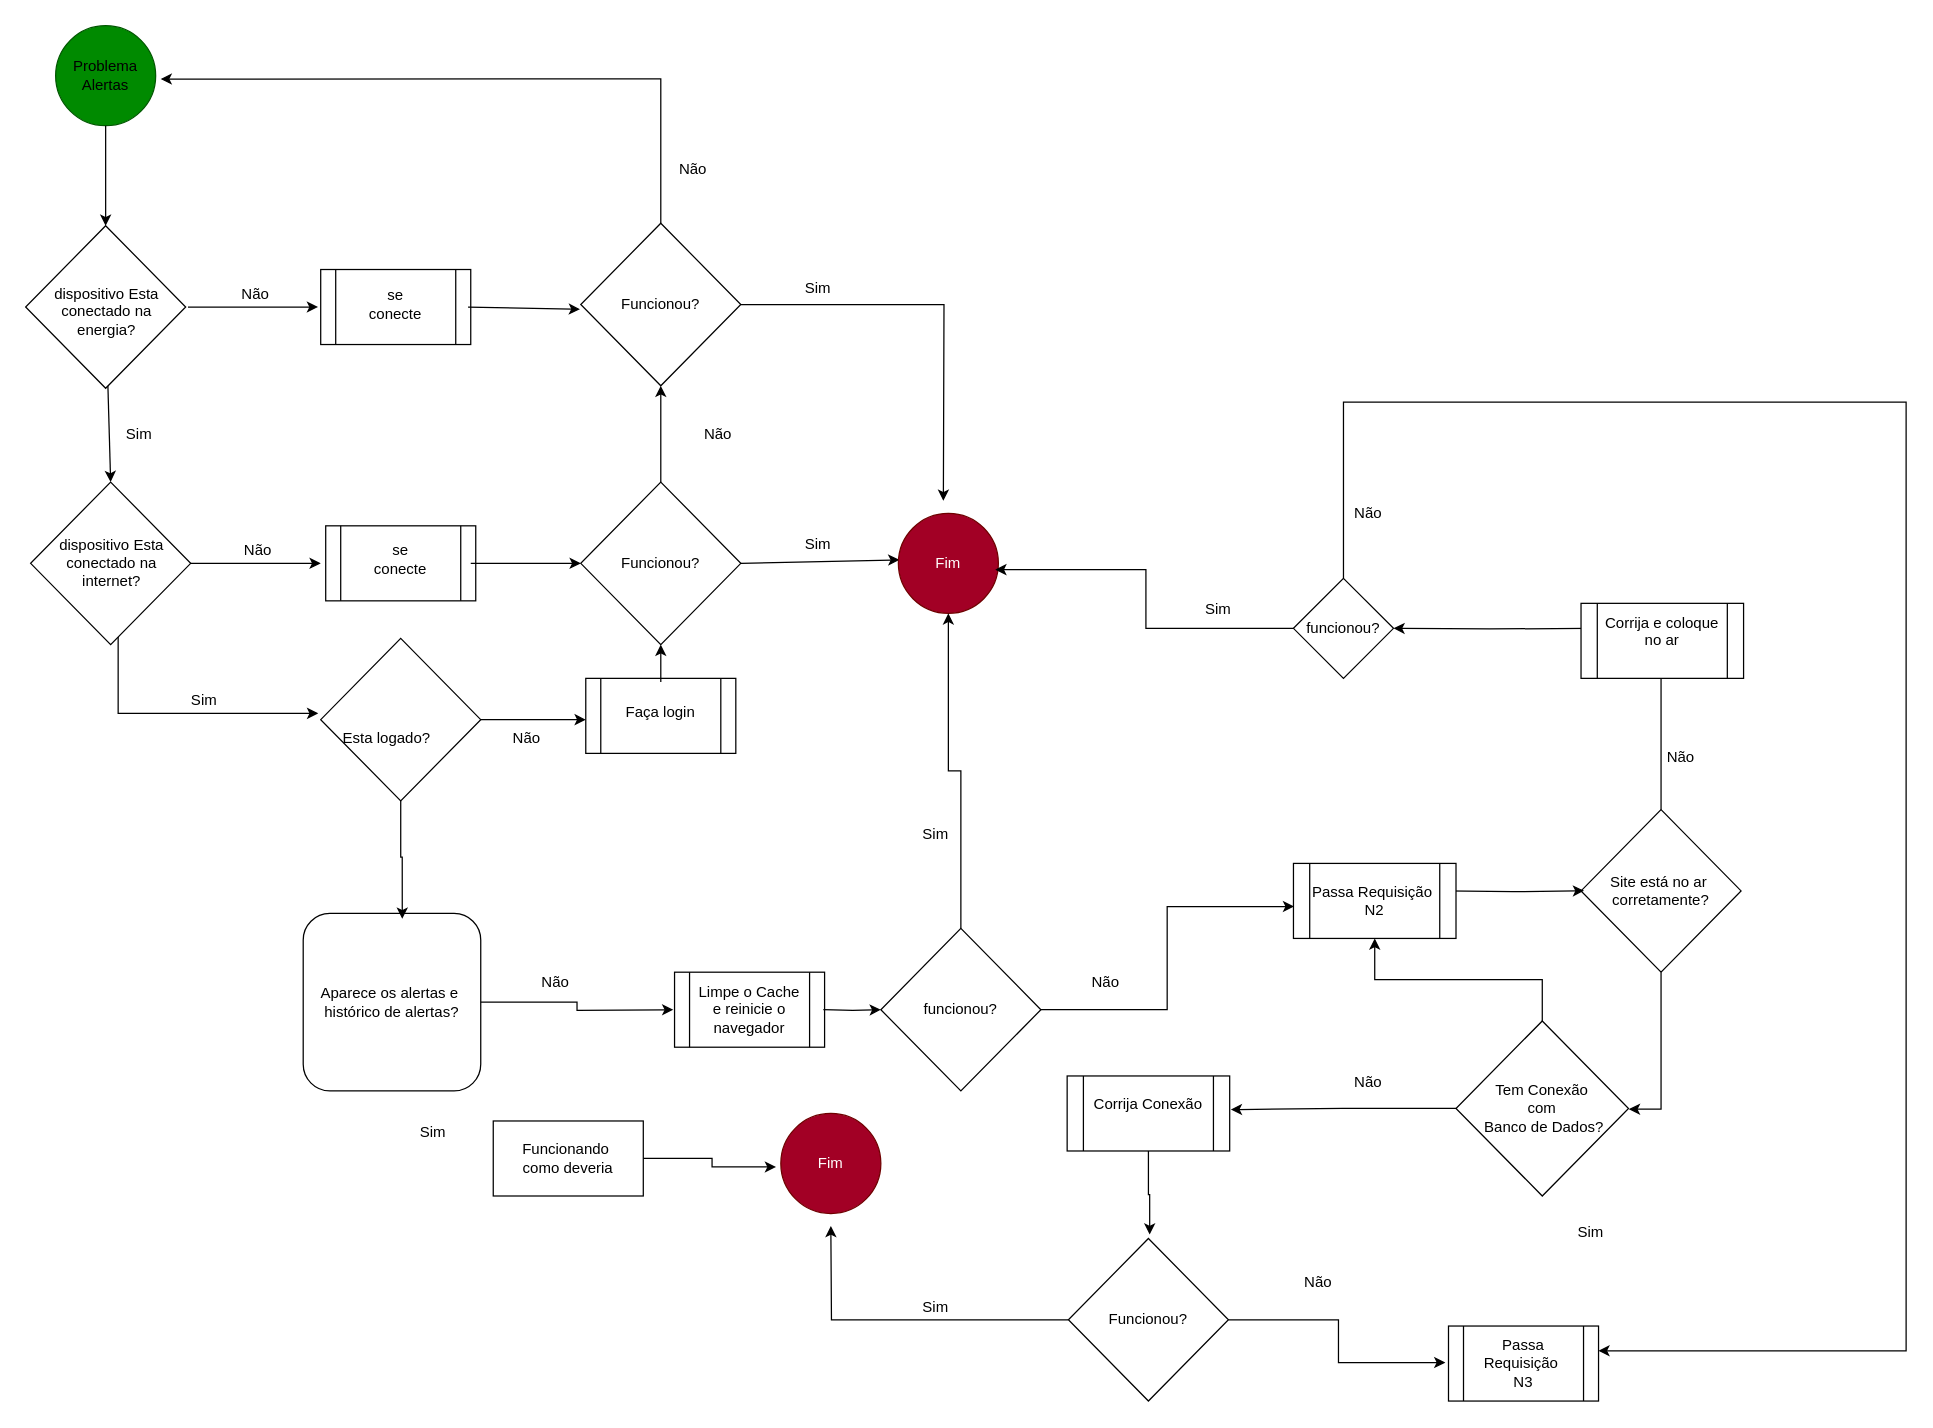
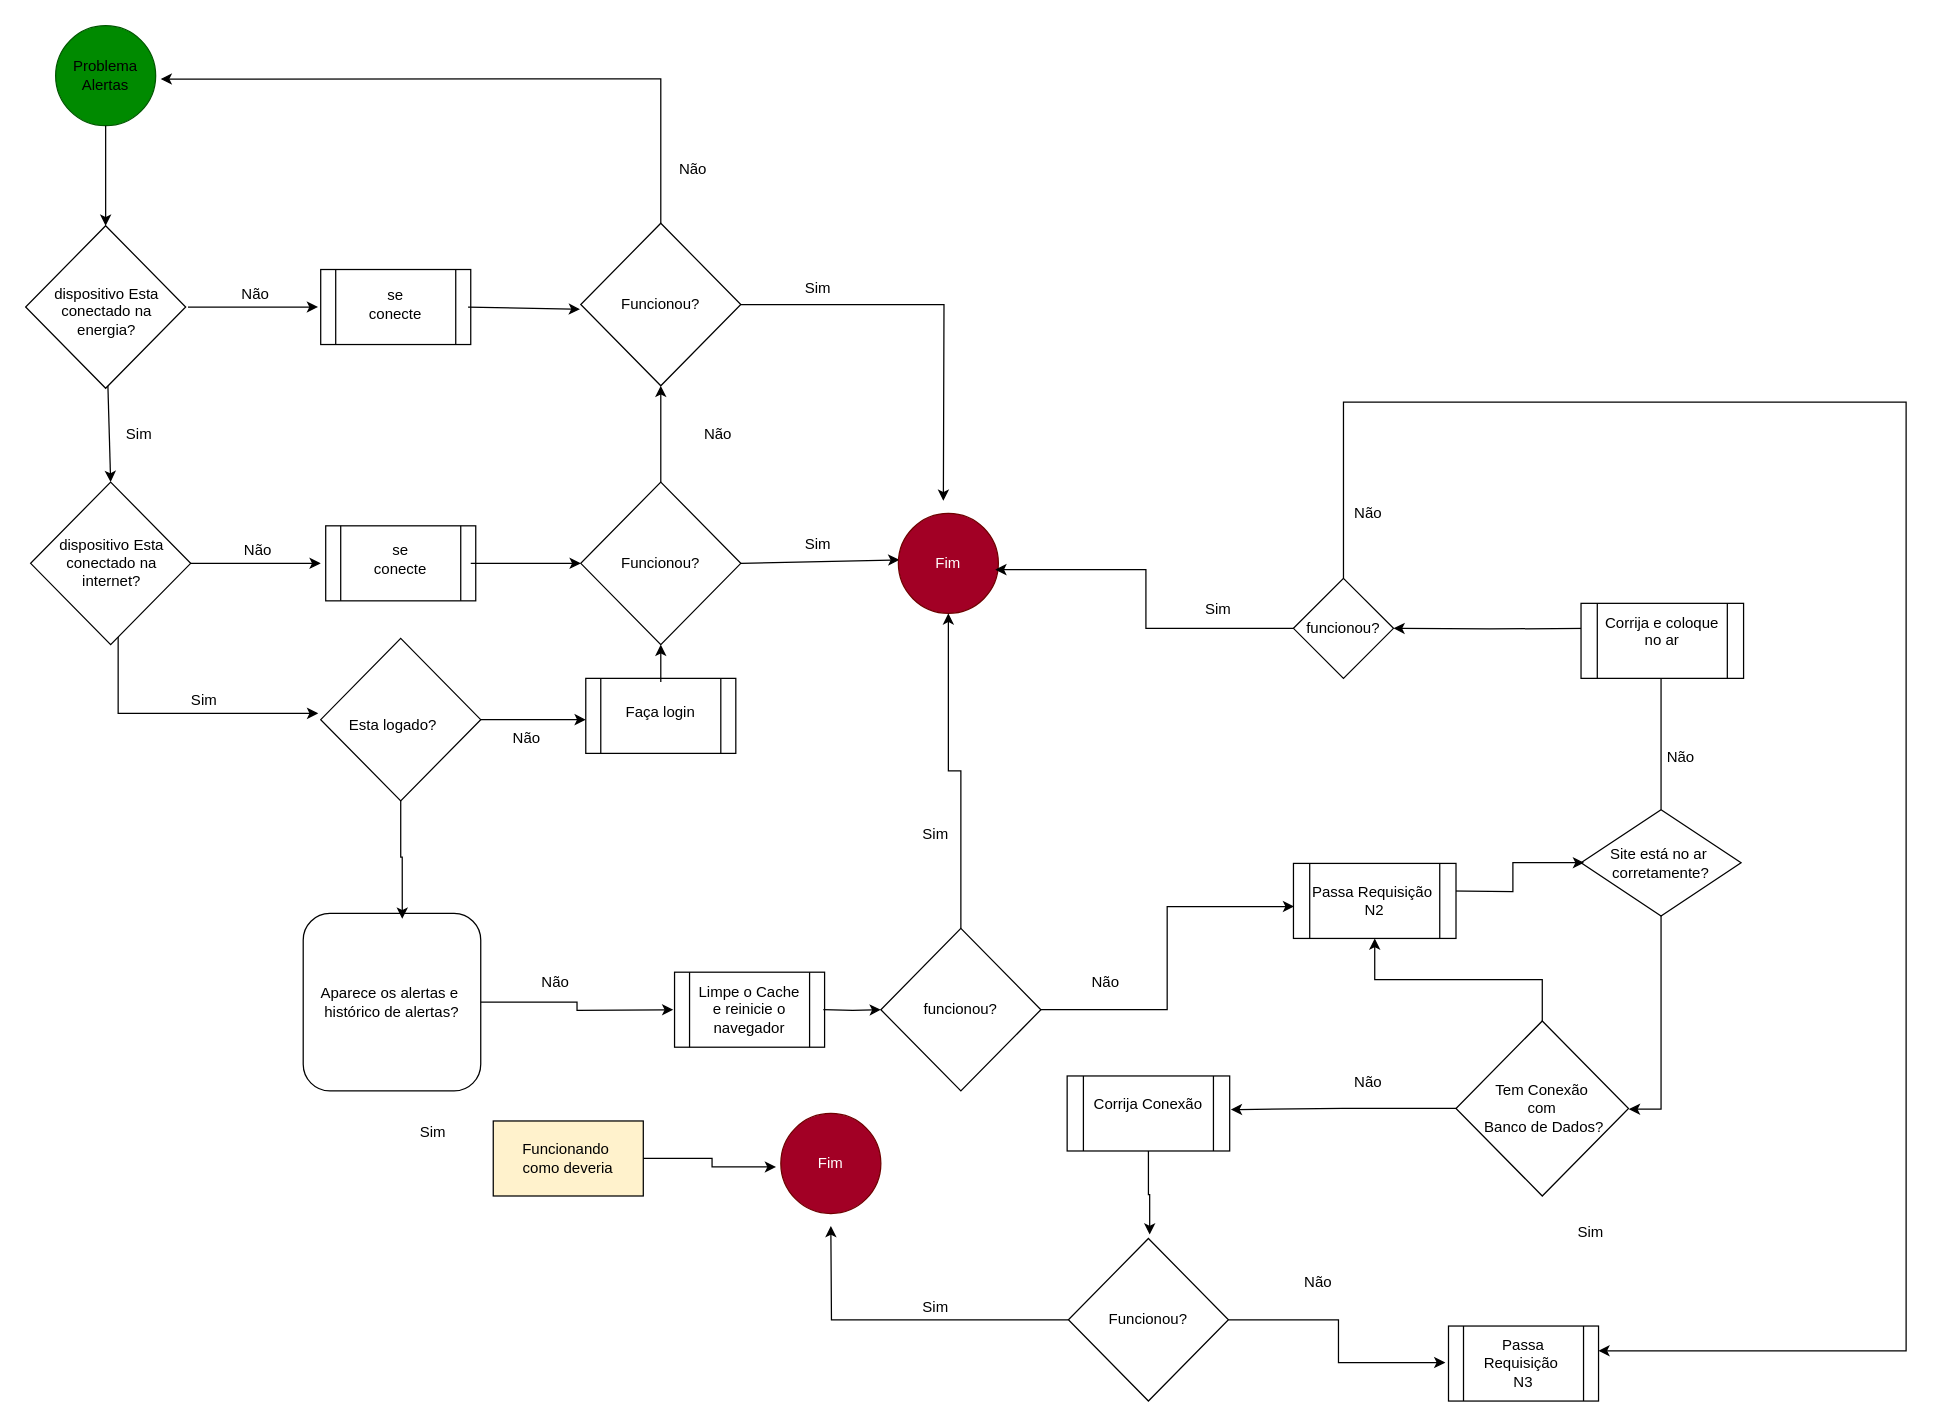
(387, 738) -> (393, 726)
(1661, 891) -> (1661, 863)
(568, 1158) -> (568, 1158)
